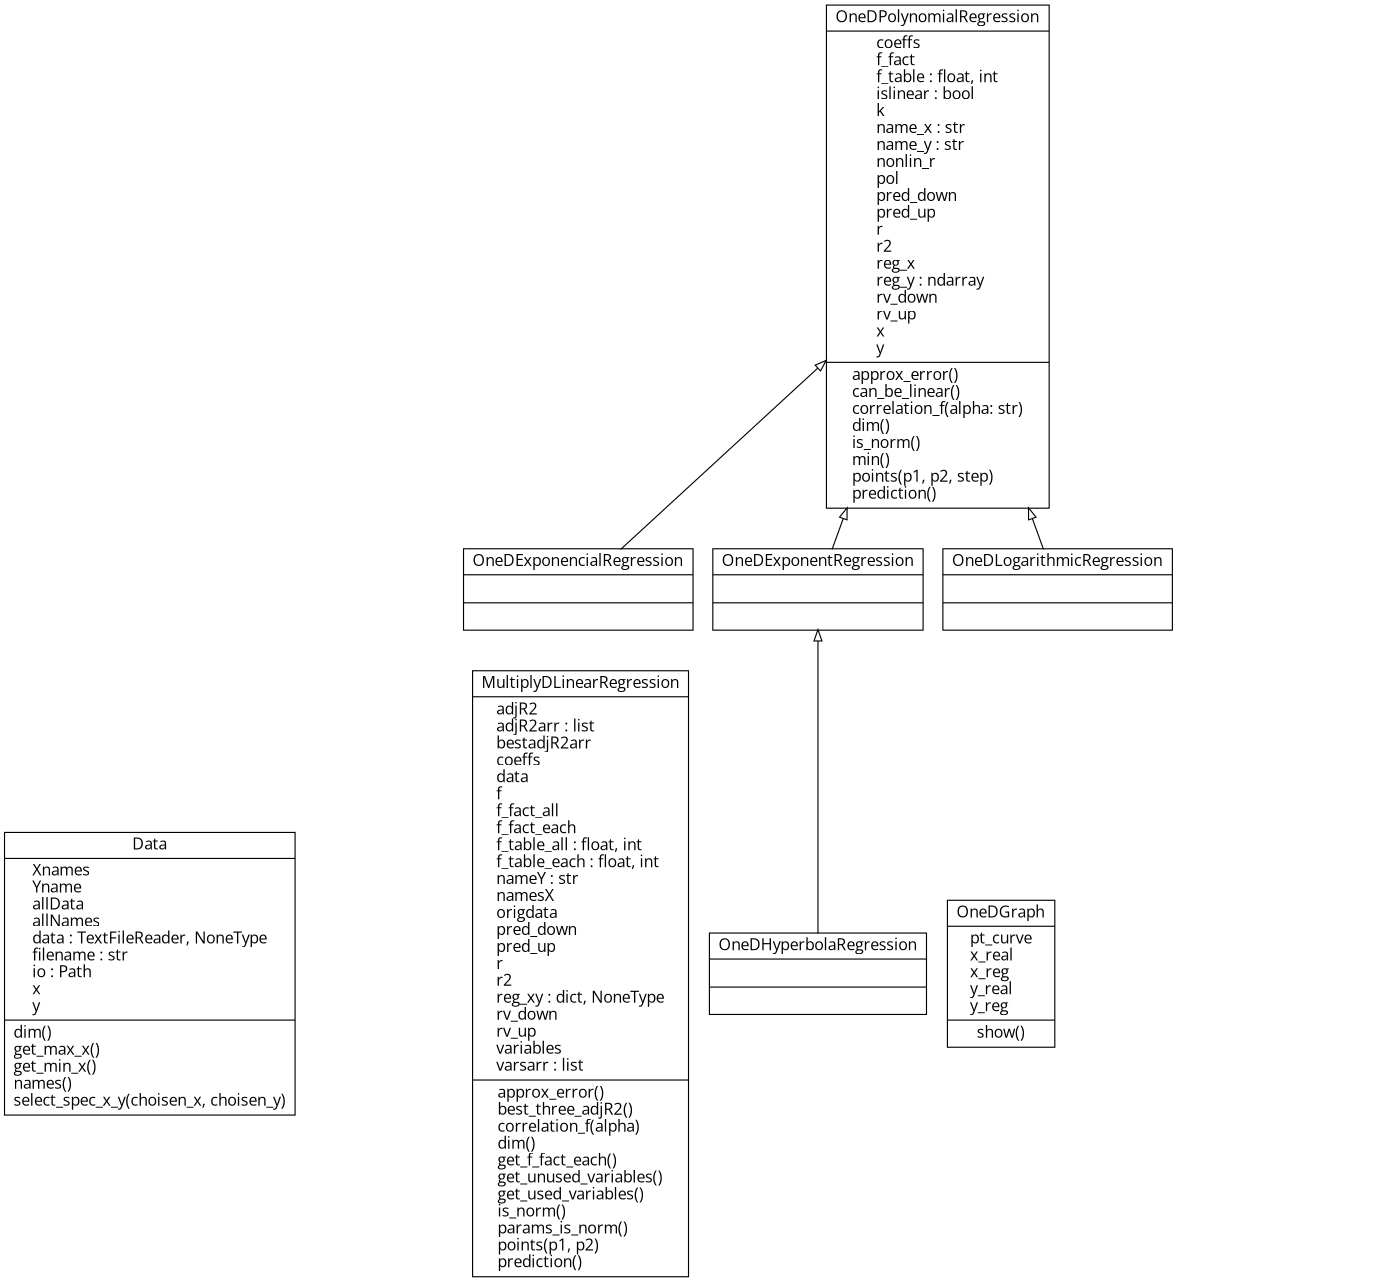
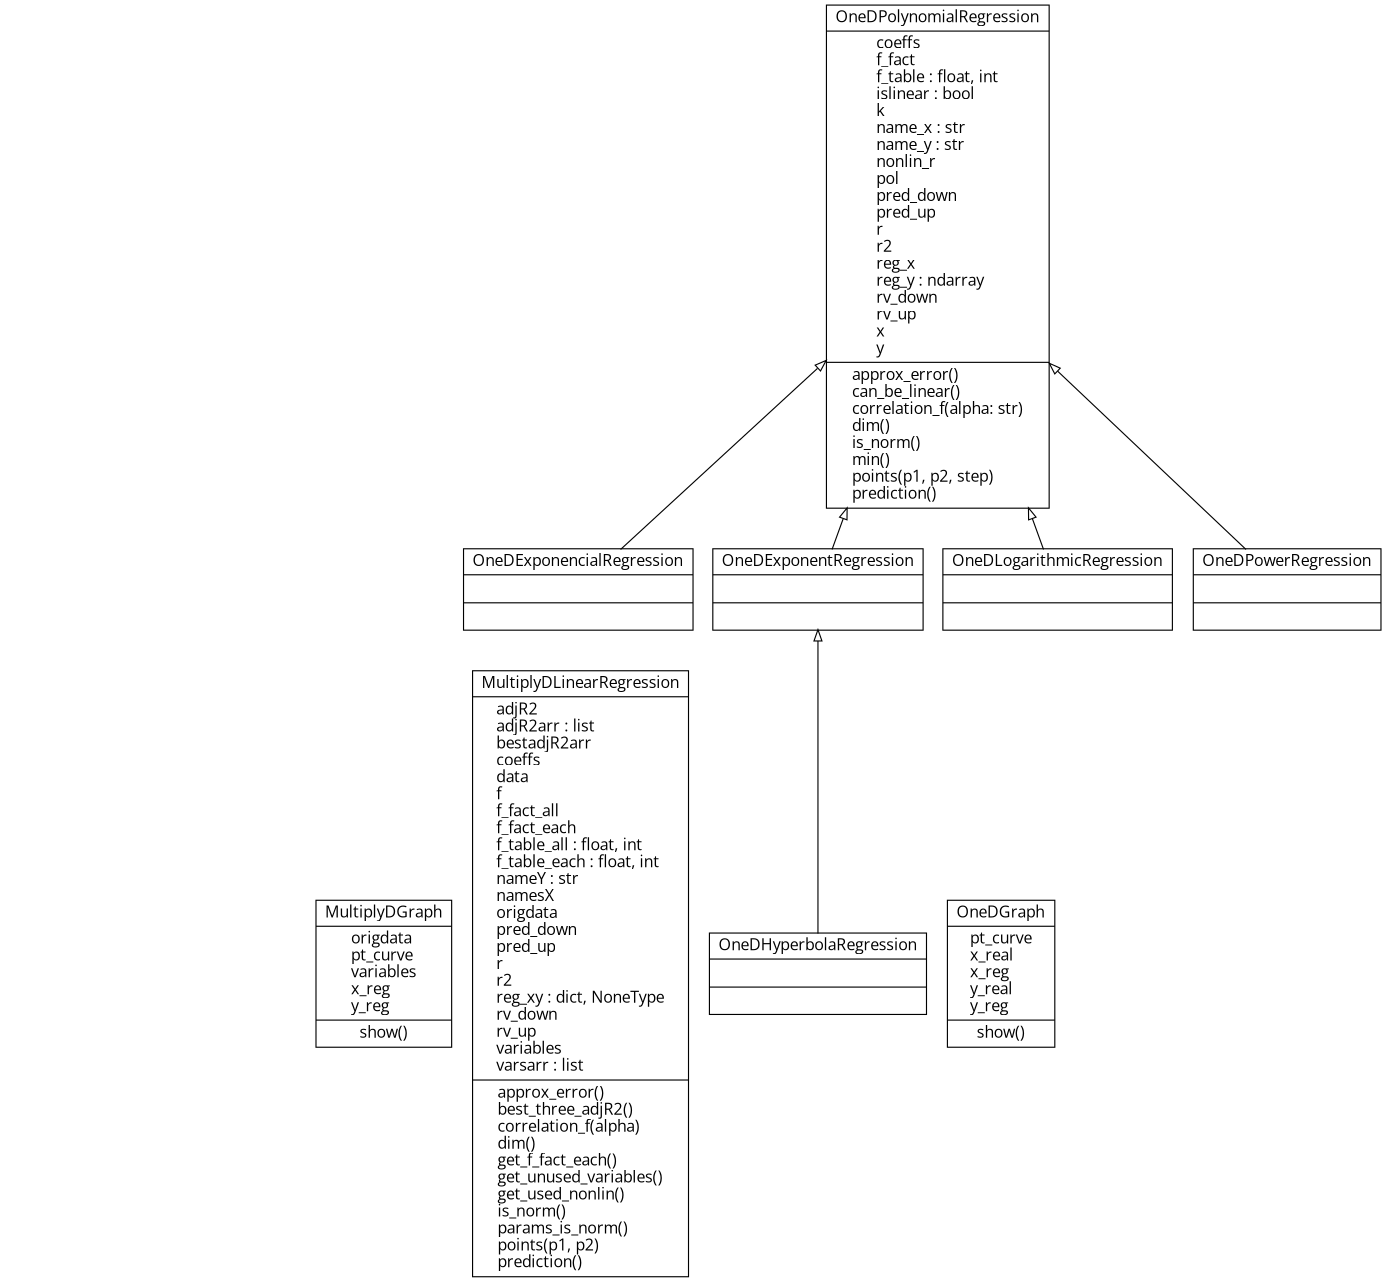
none -> (1287, 589)
(150, 974) -> none
none -> (384, 974)
(571, 1195) -> (561, 1195)
